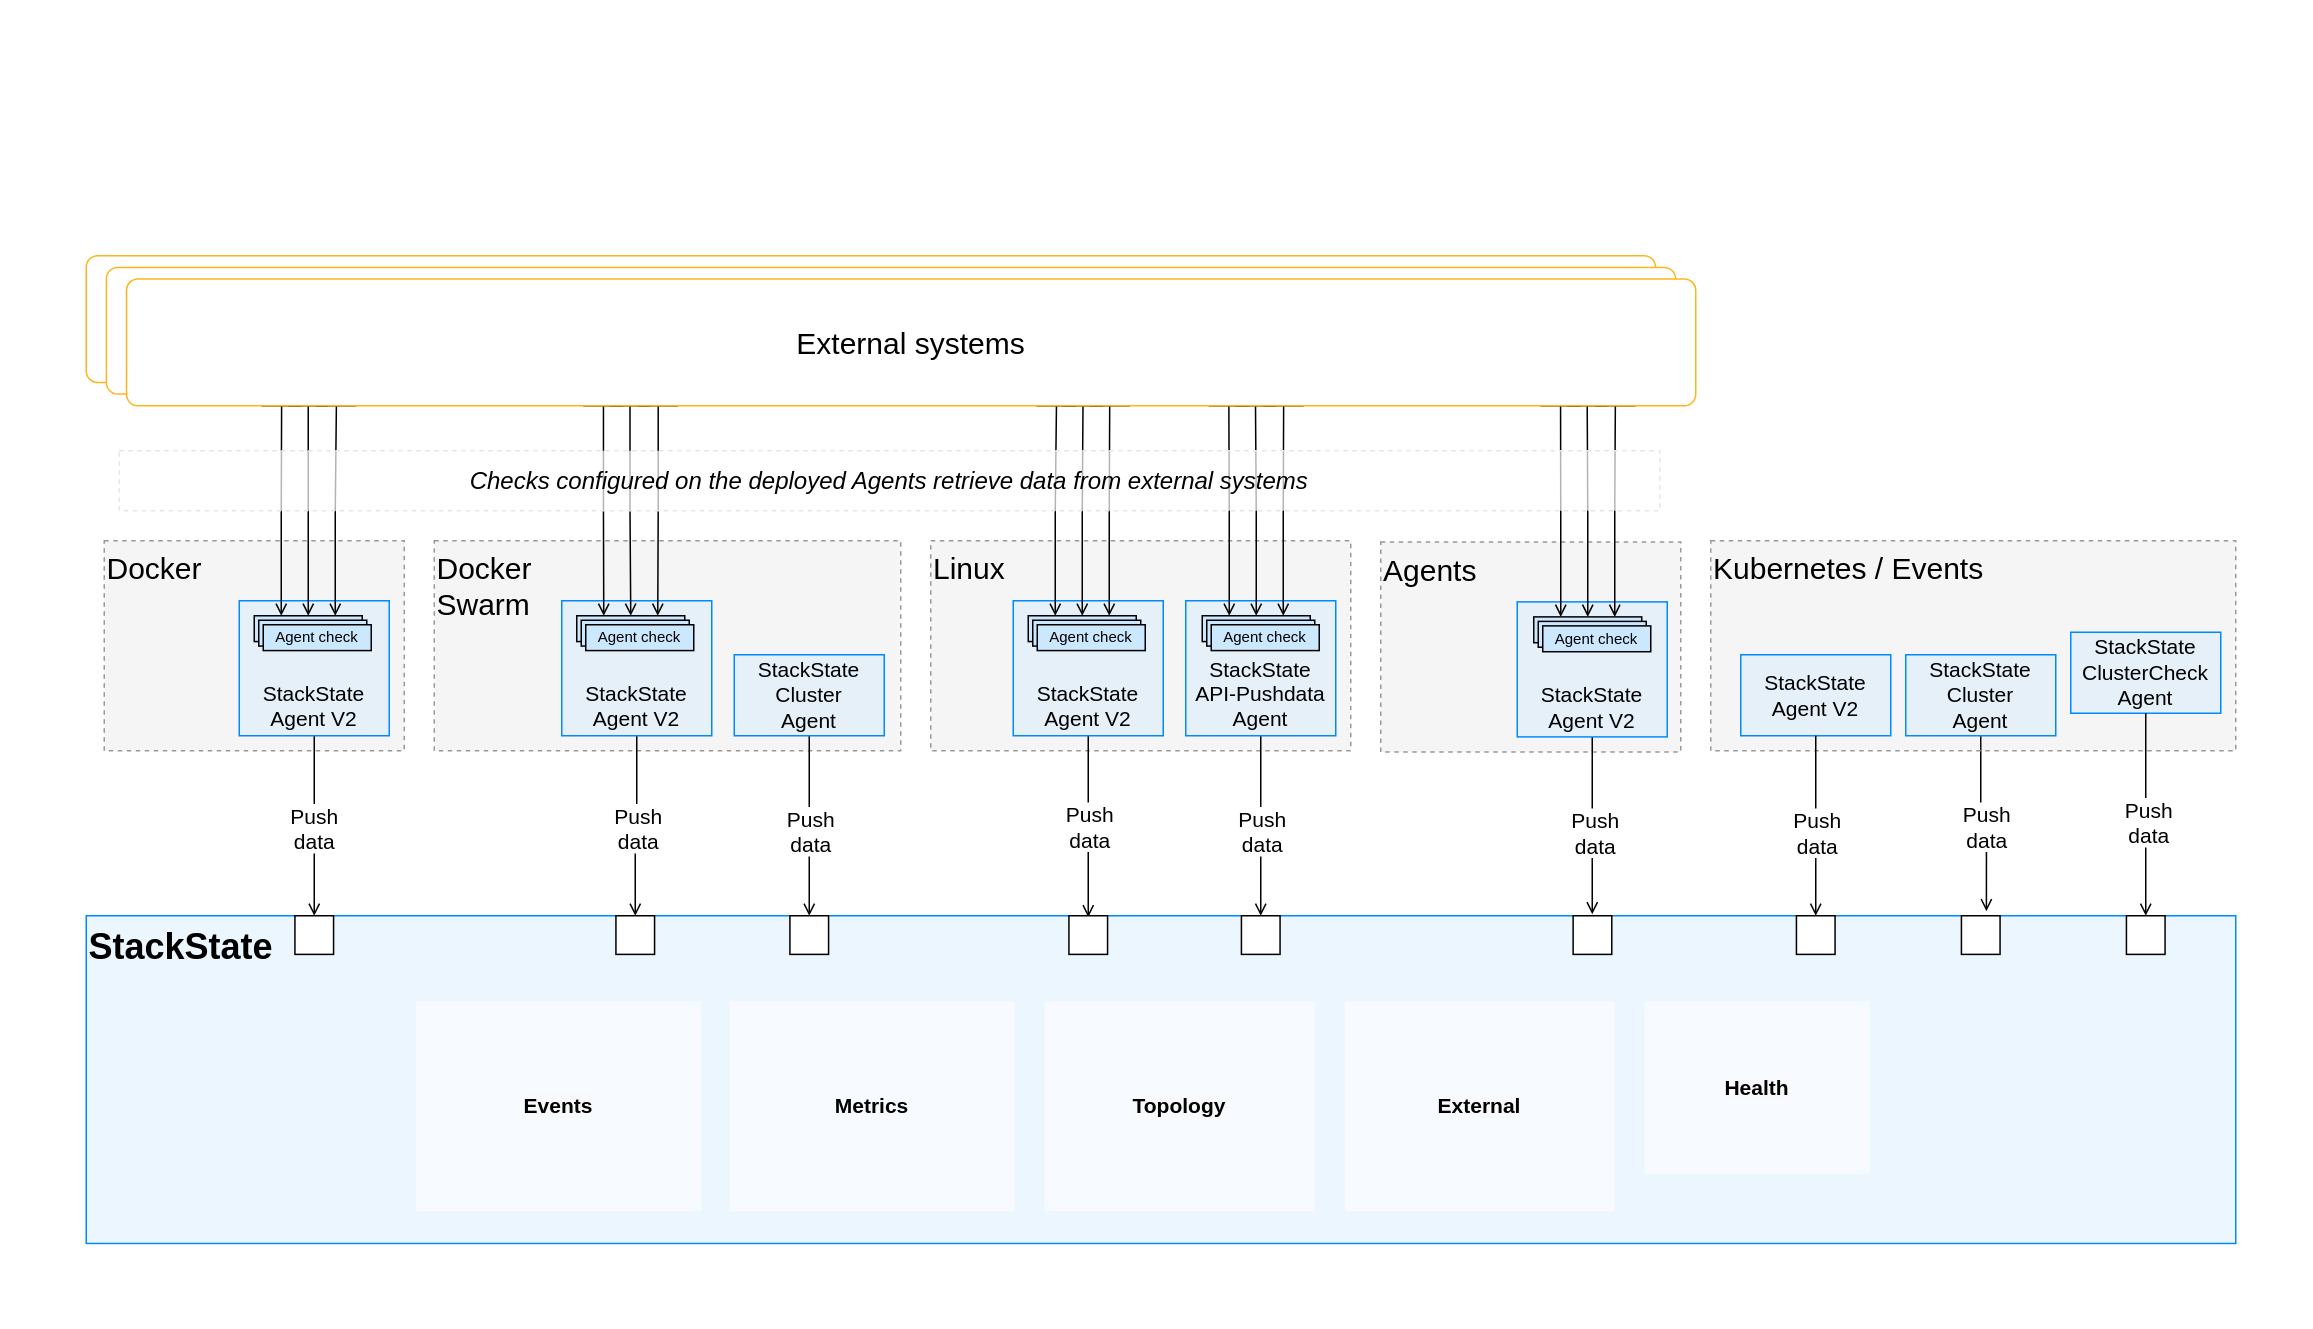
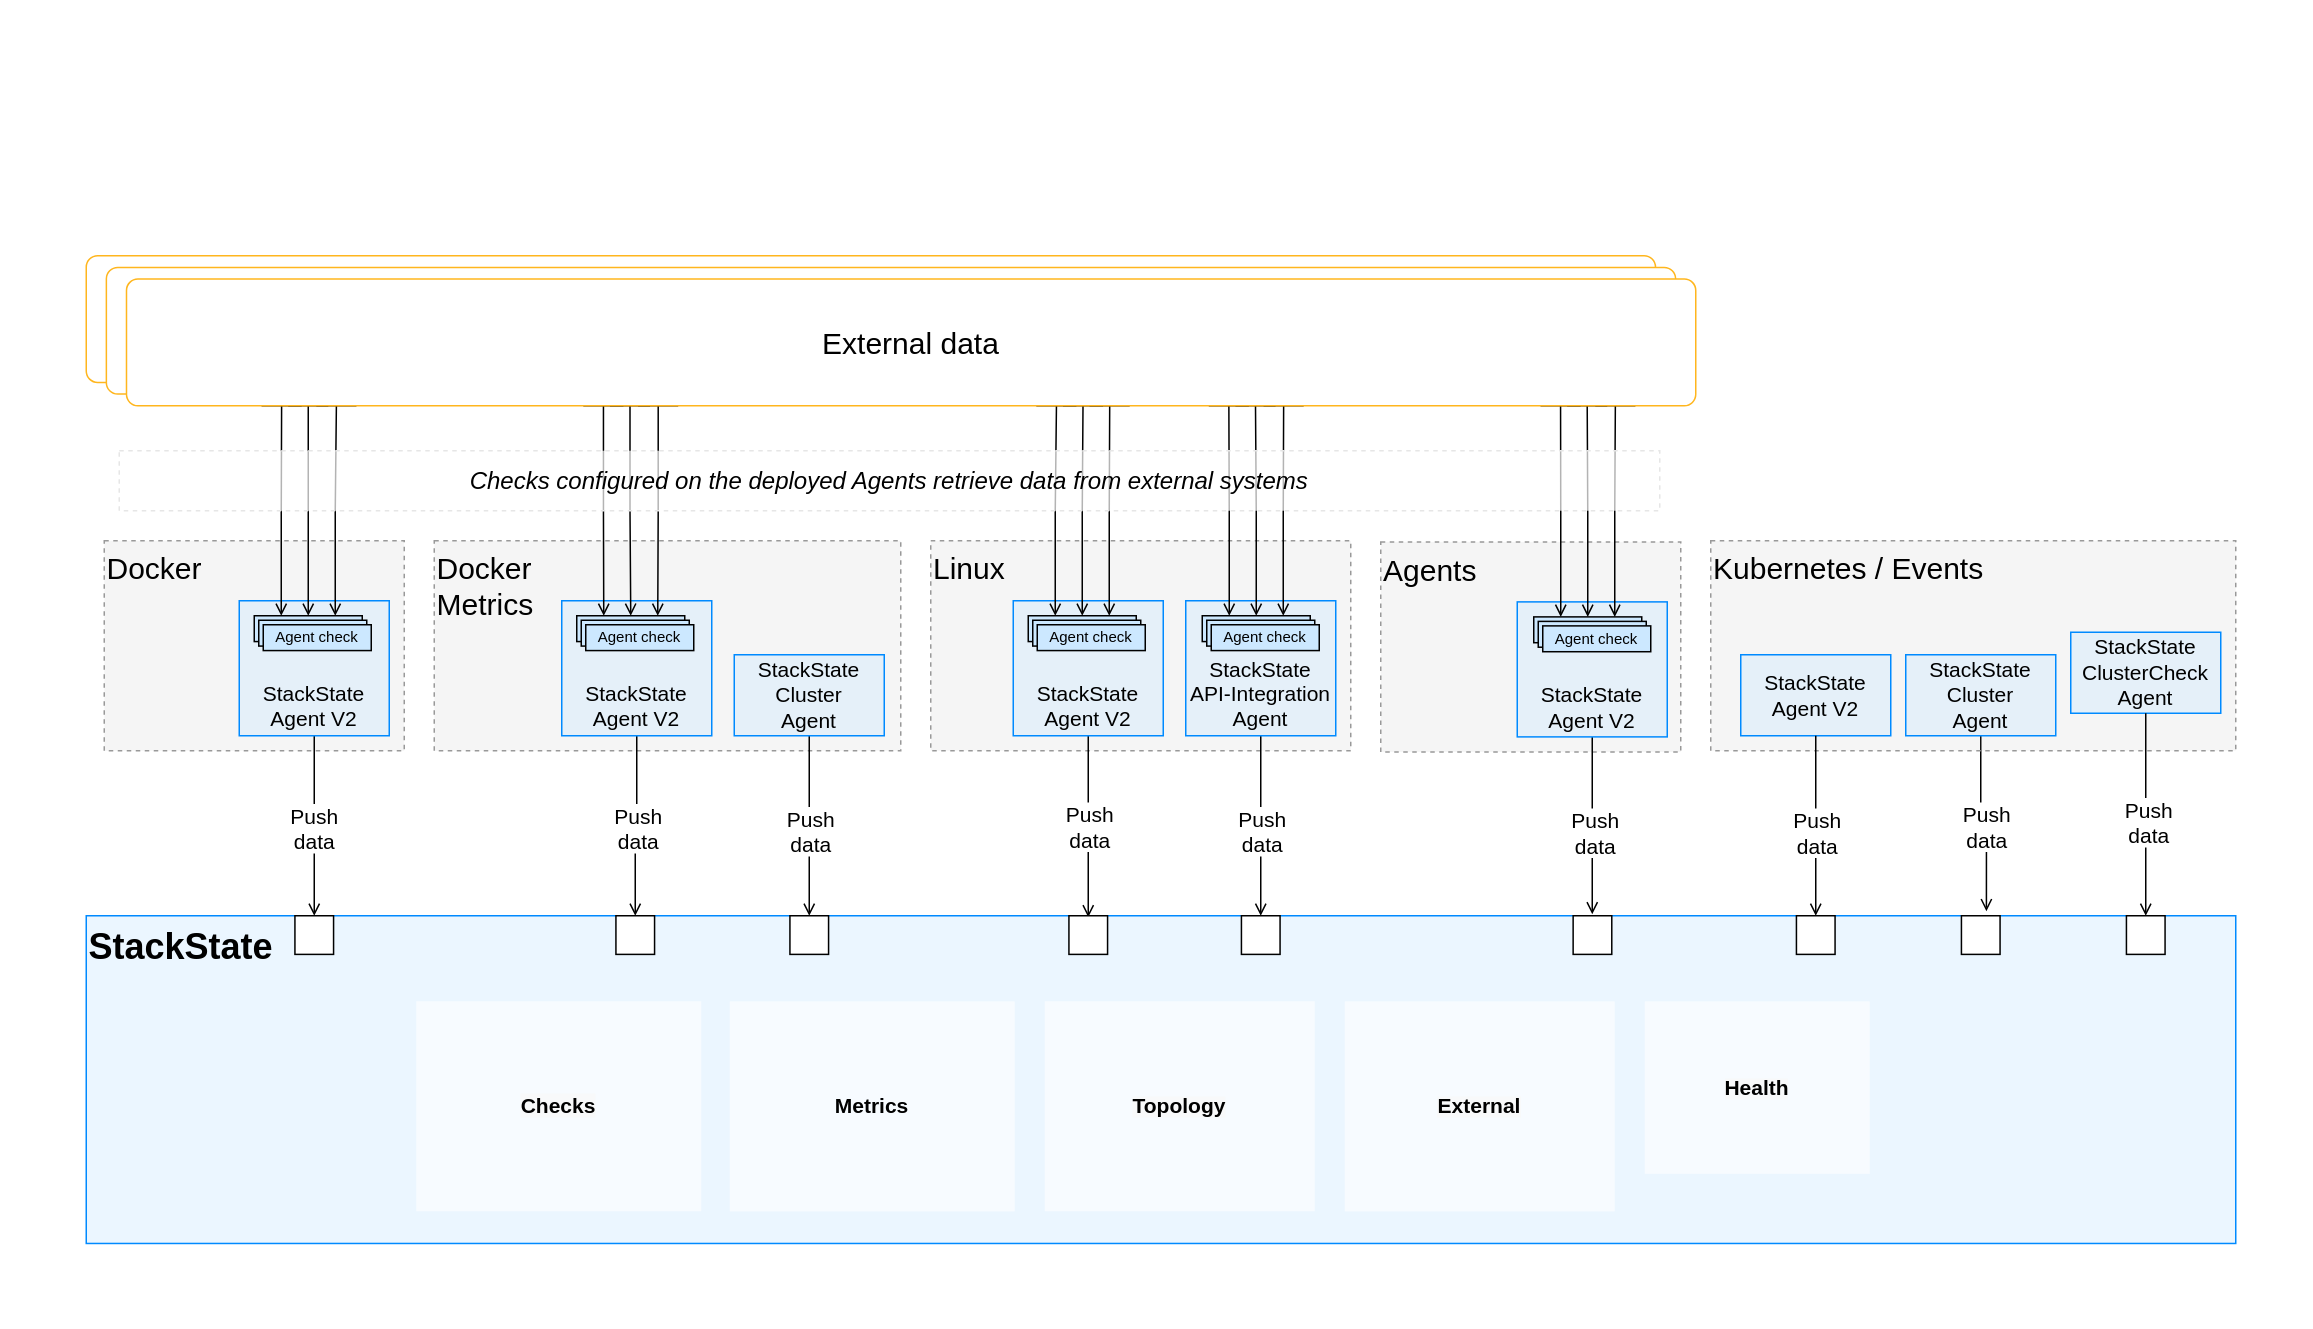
(911, 343) -> (911, 343)
(467, 573) -> (470, 573)
(1261, 699) -> (1261, 699)
(559, 1106) -> (559, 1106)
